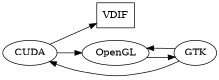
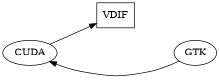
(116, 53) -> none
